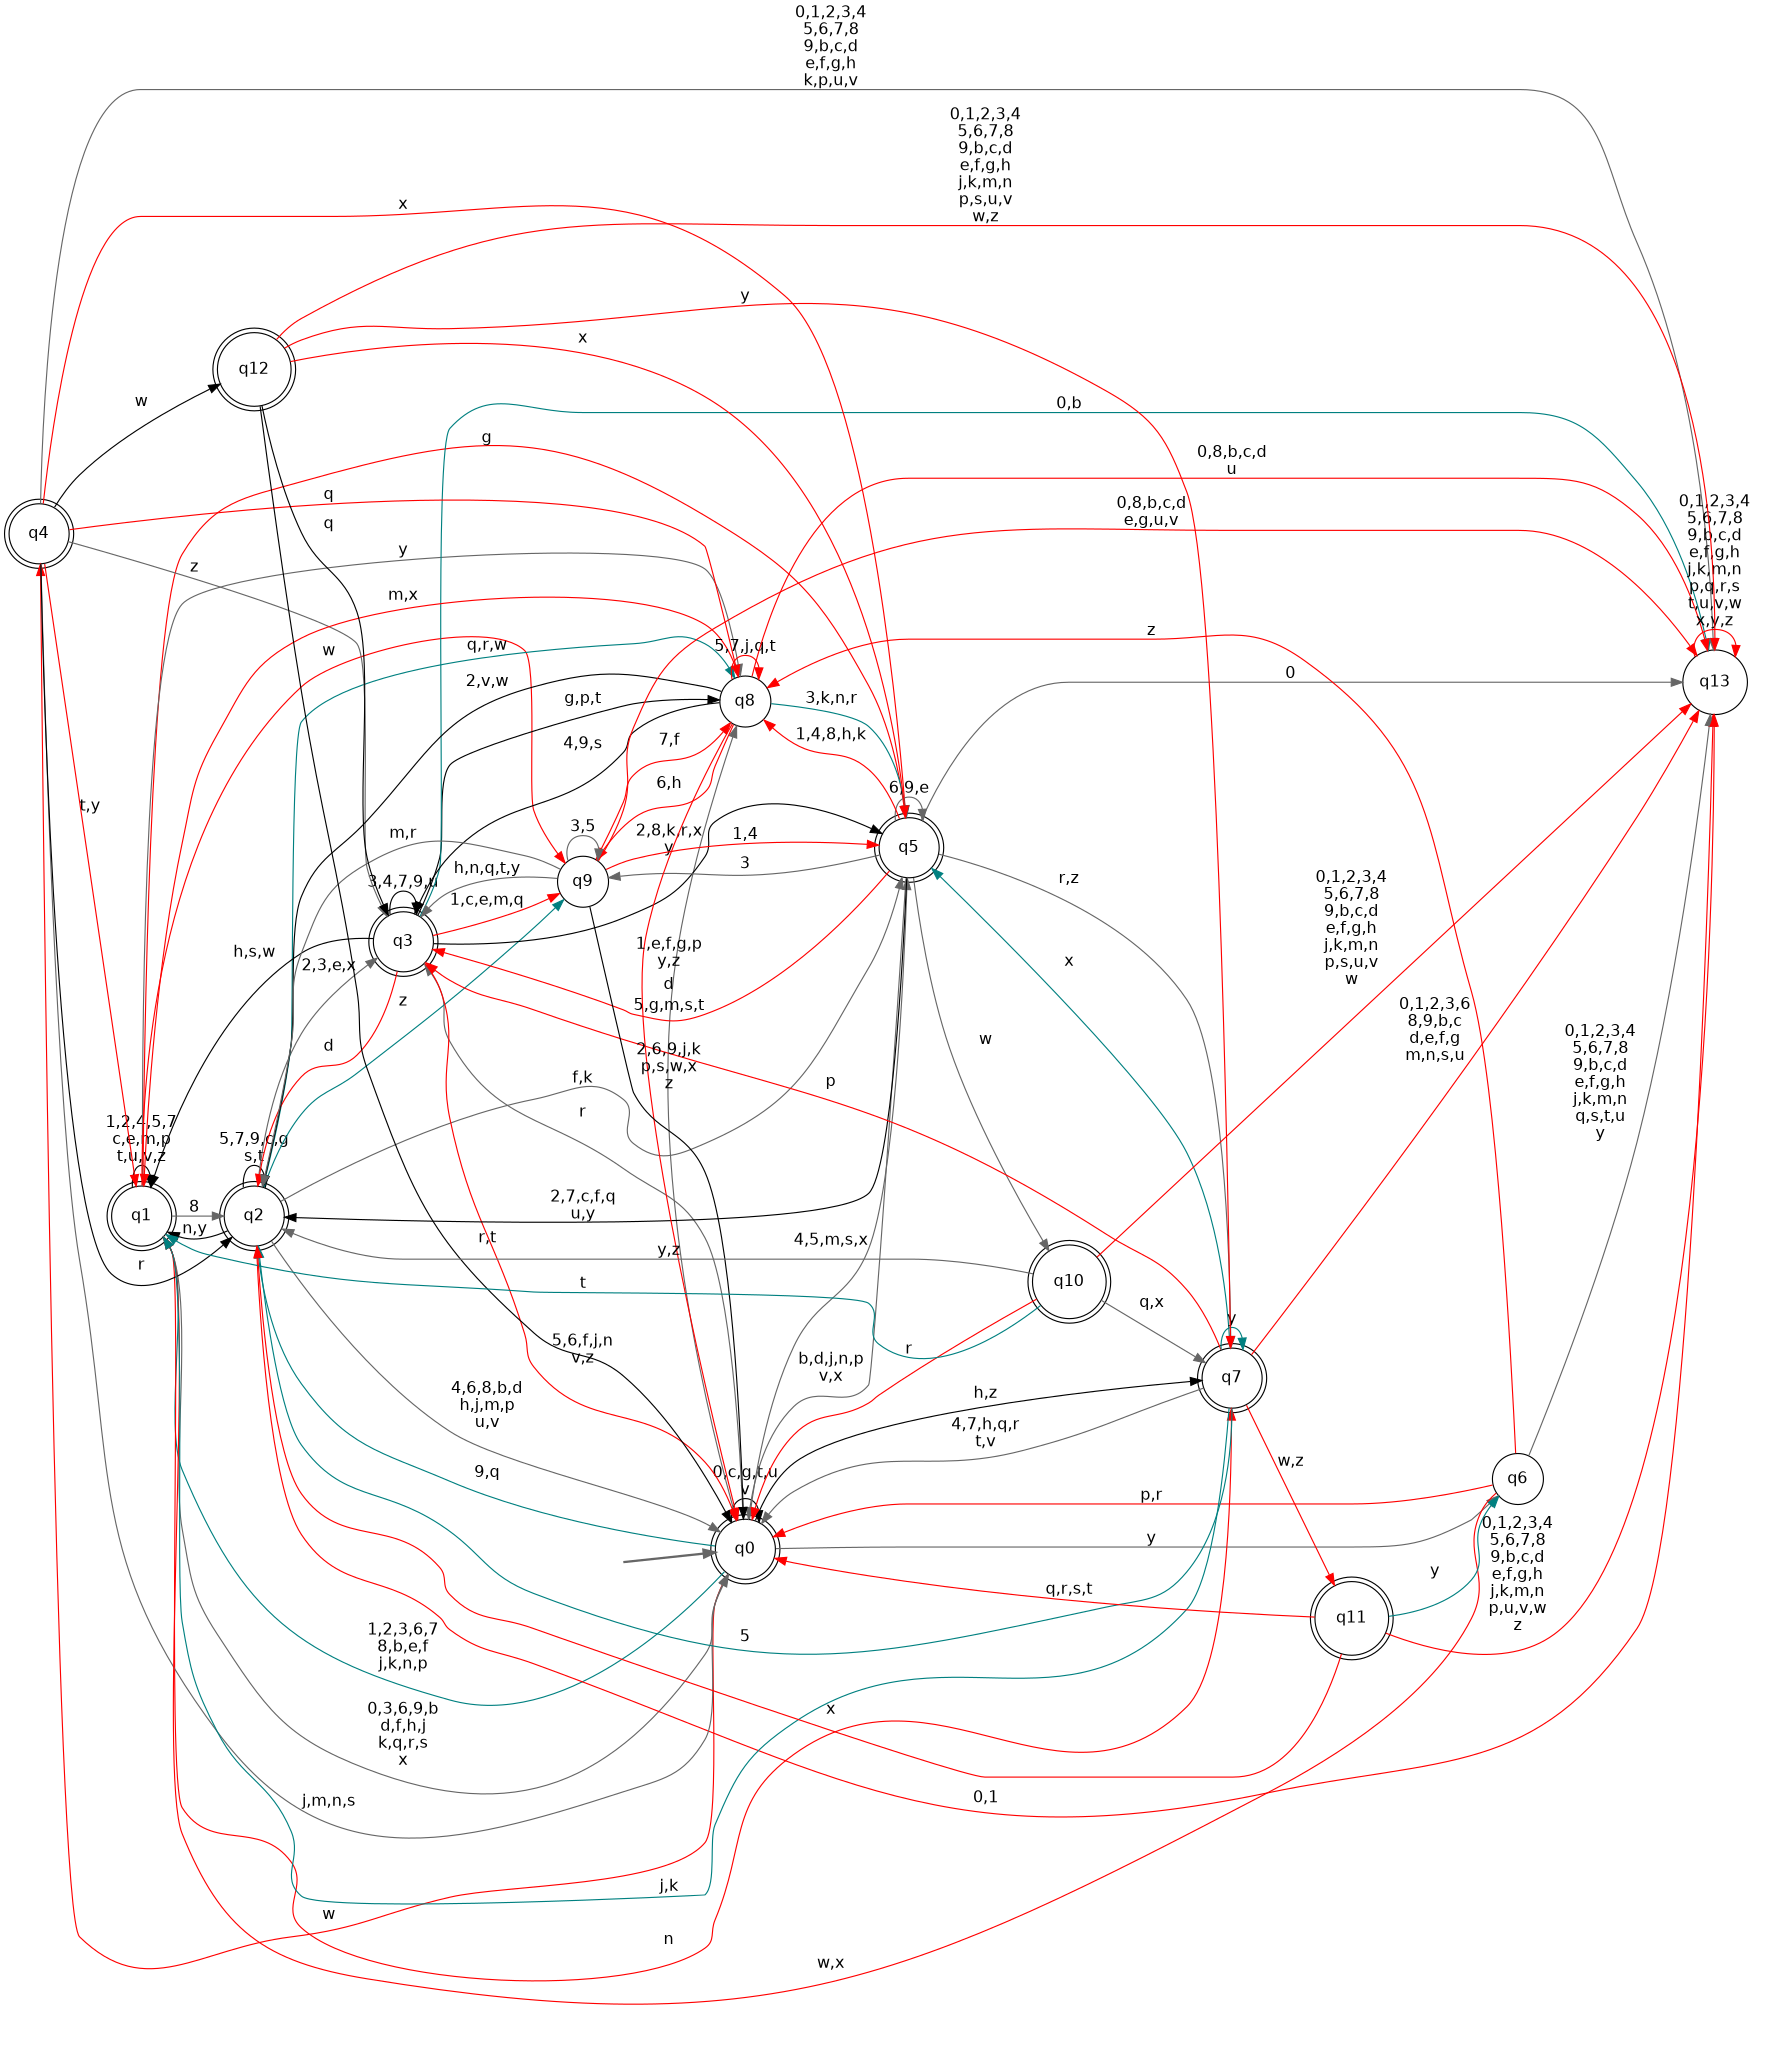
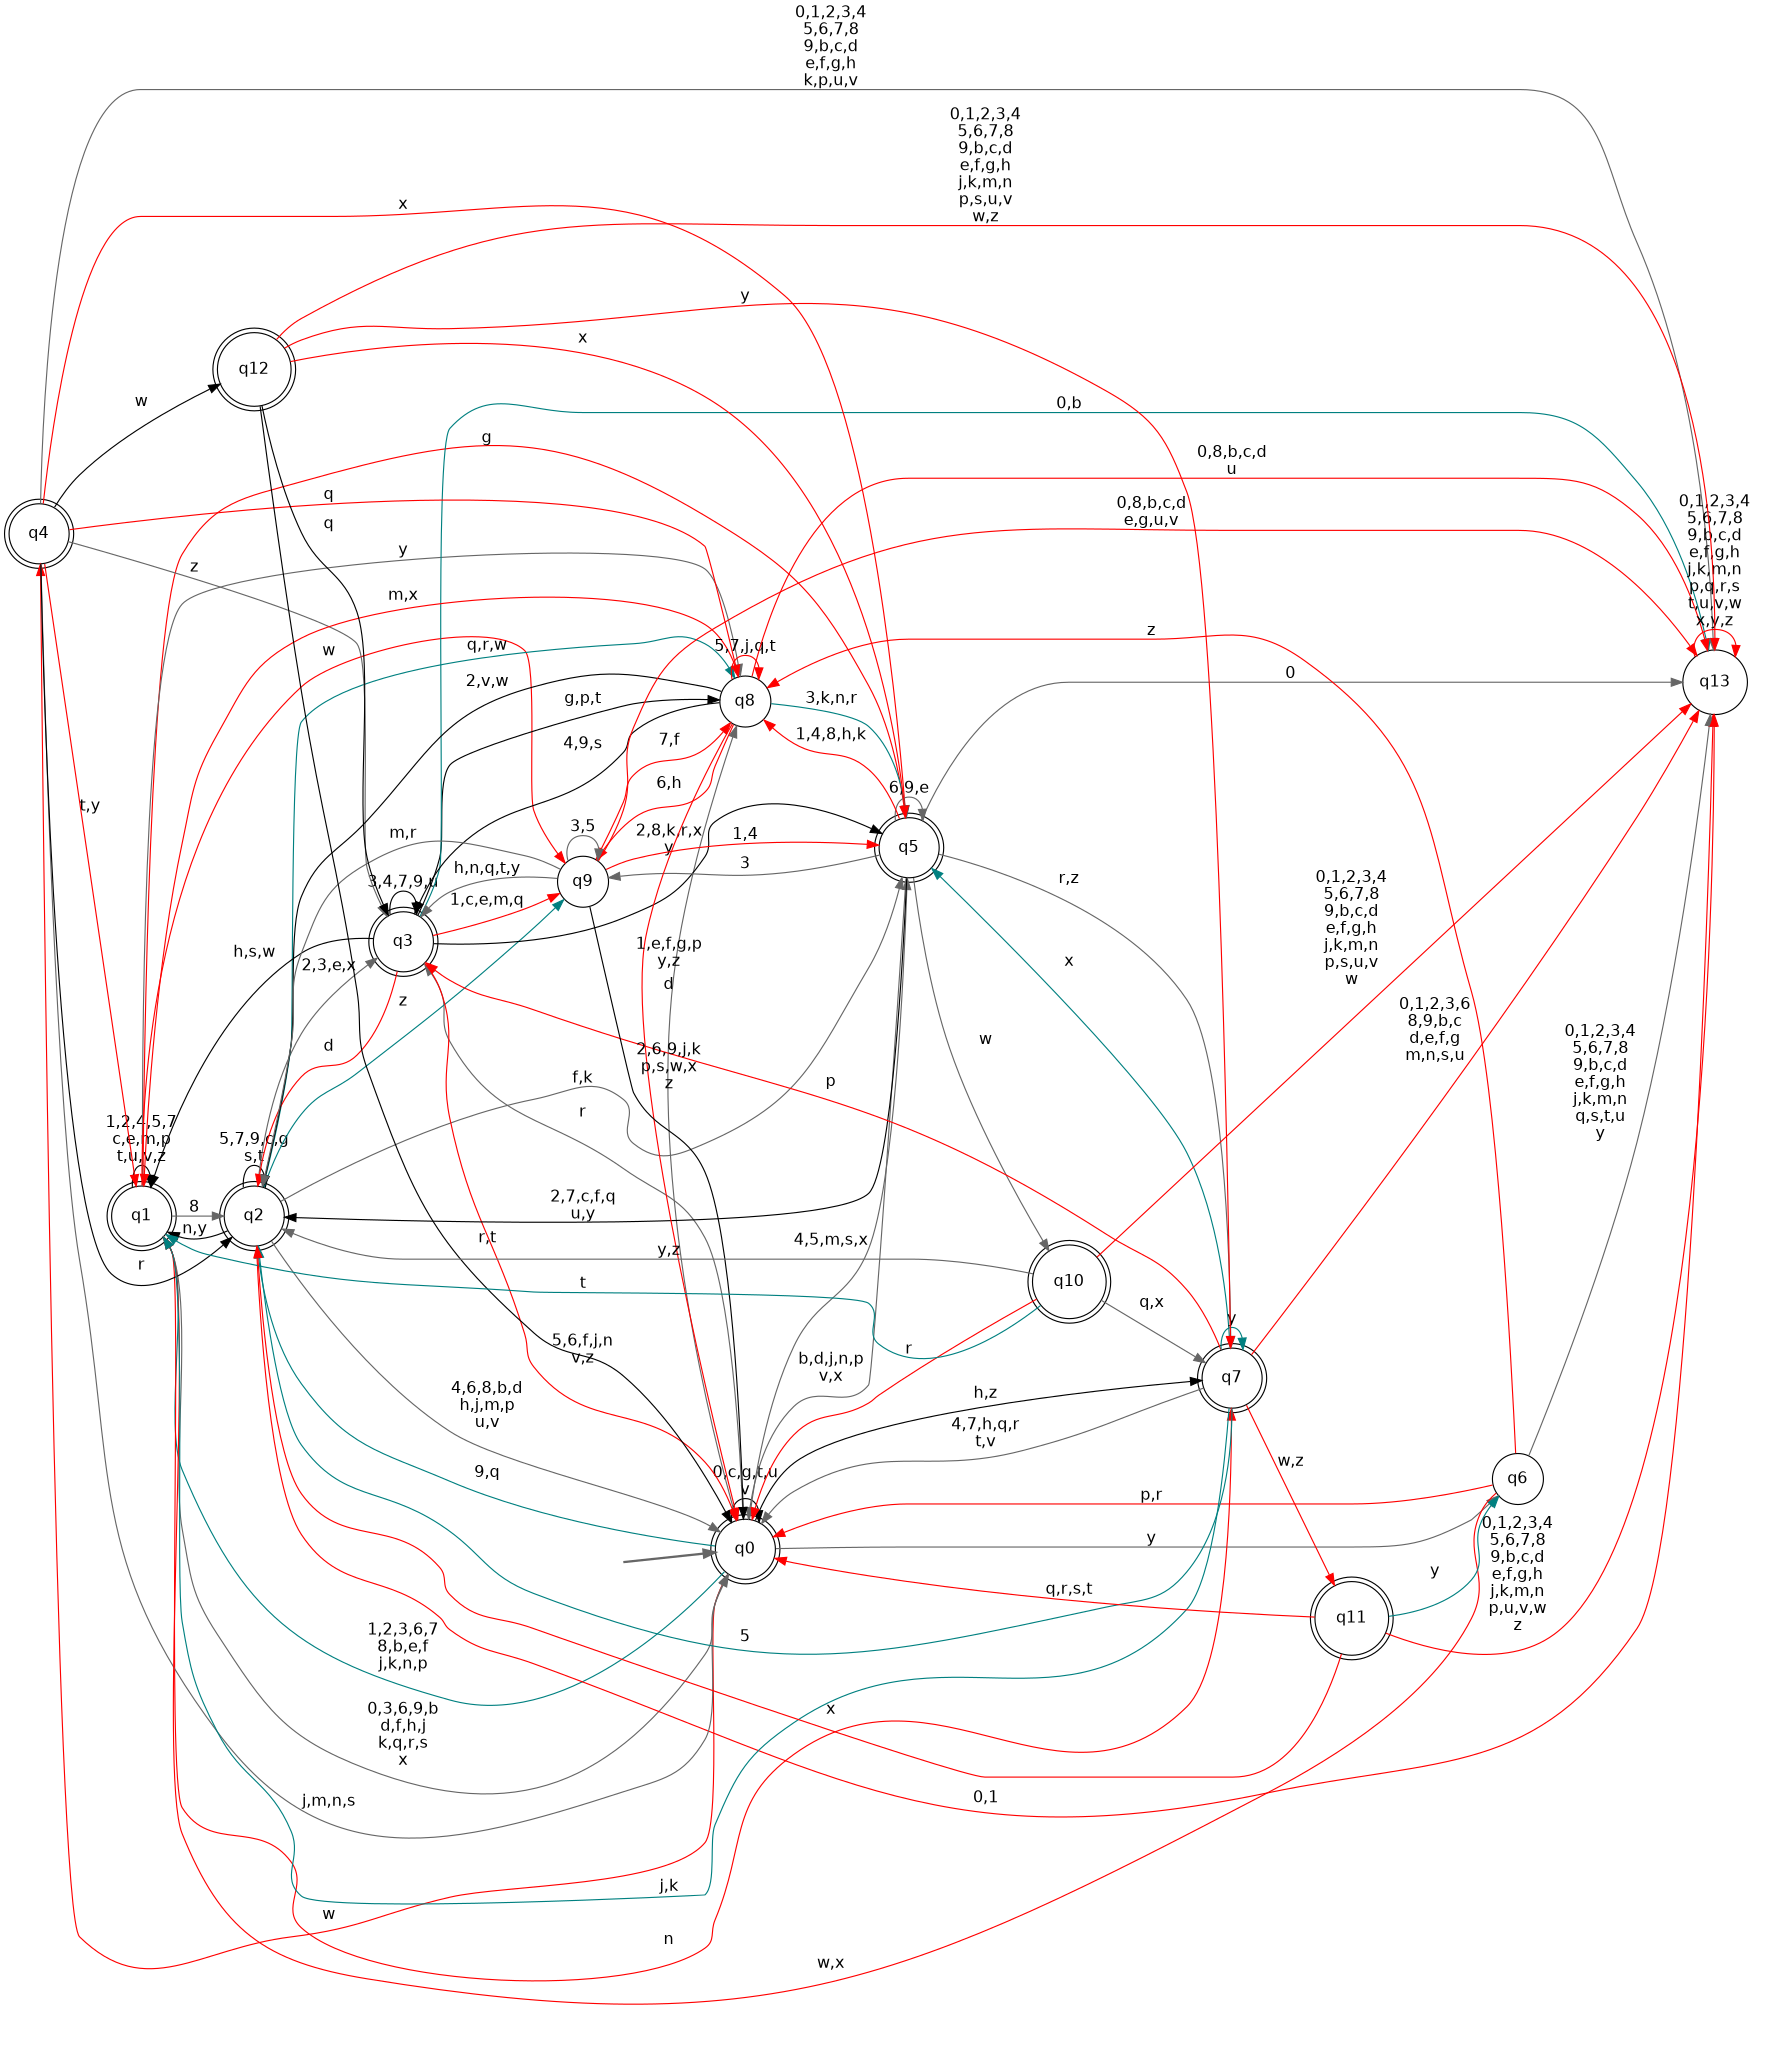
(687, 1019) -> none
